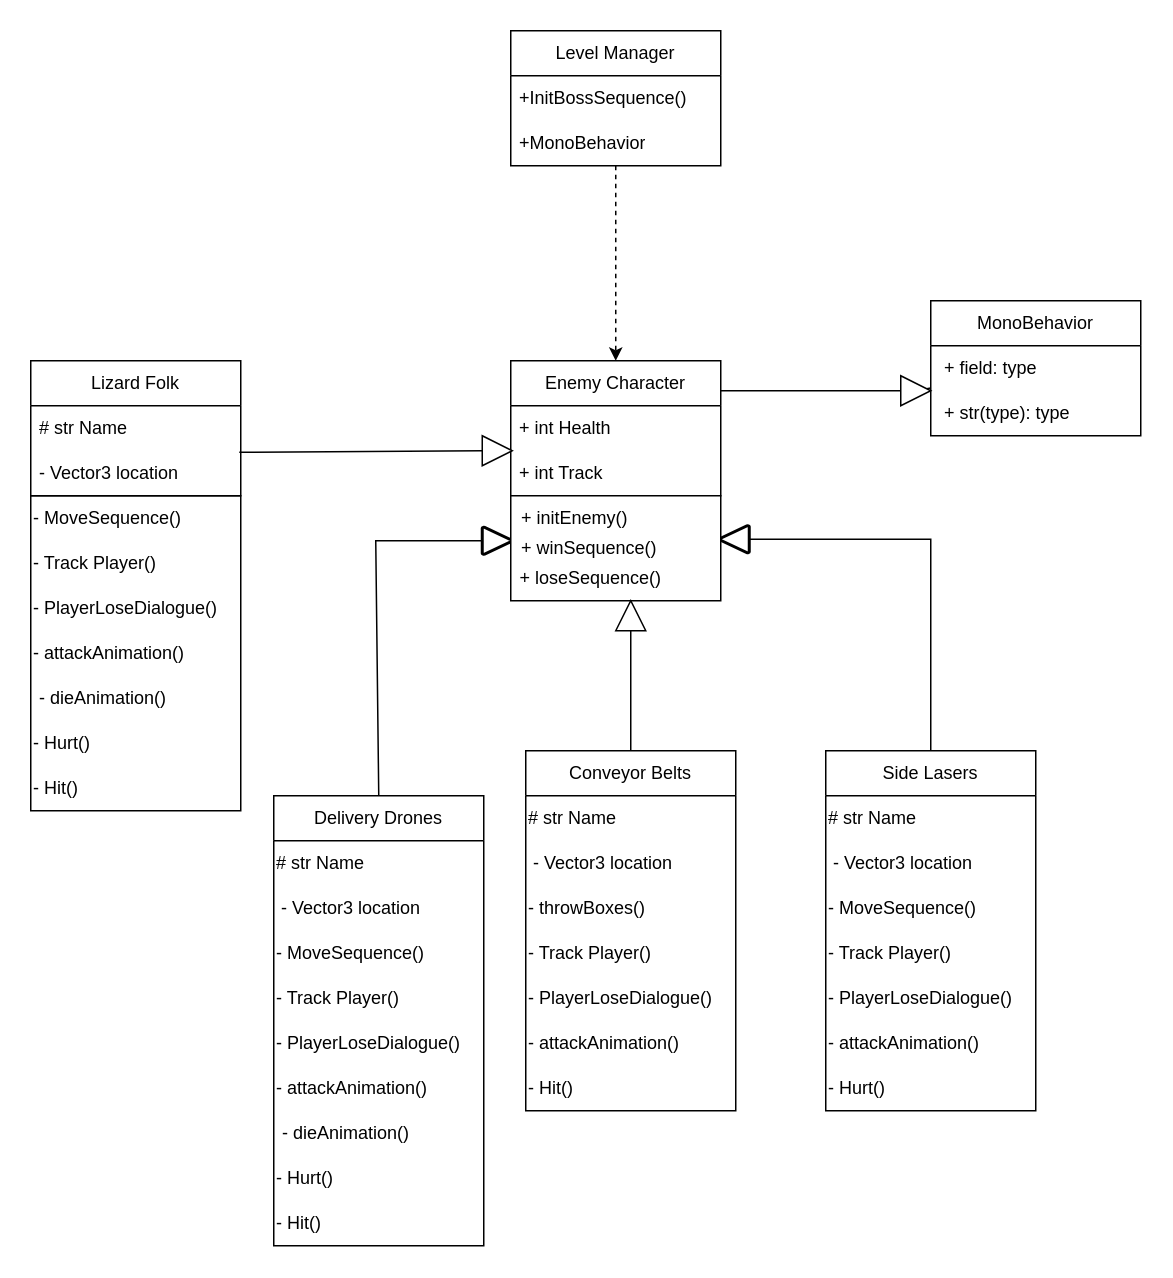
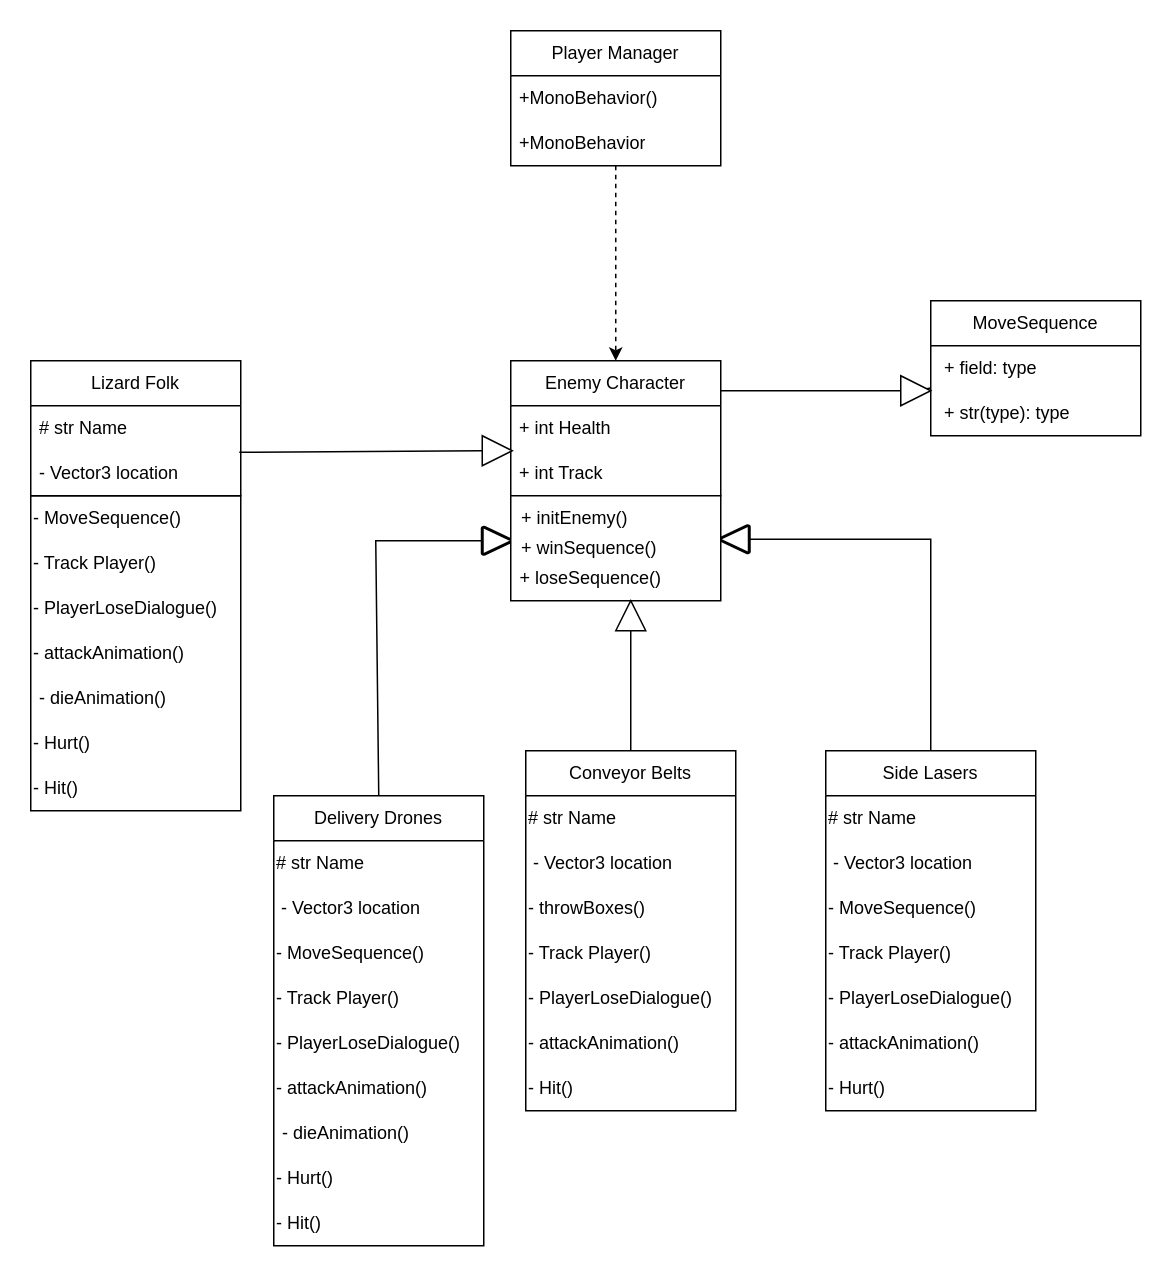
(616, 53) -> (616, 53)
(613, 98) -> (593, 98)
(1036, 323) -> (1036, 323)
